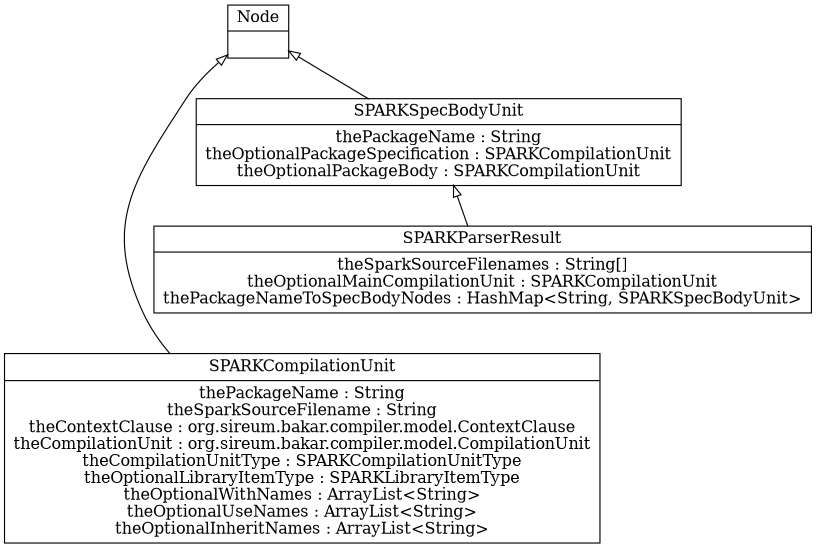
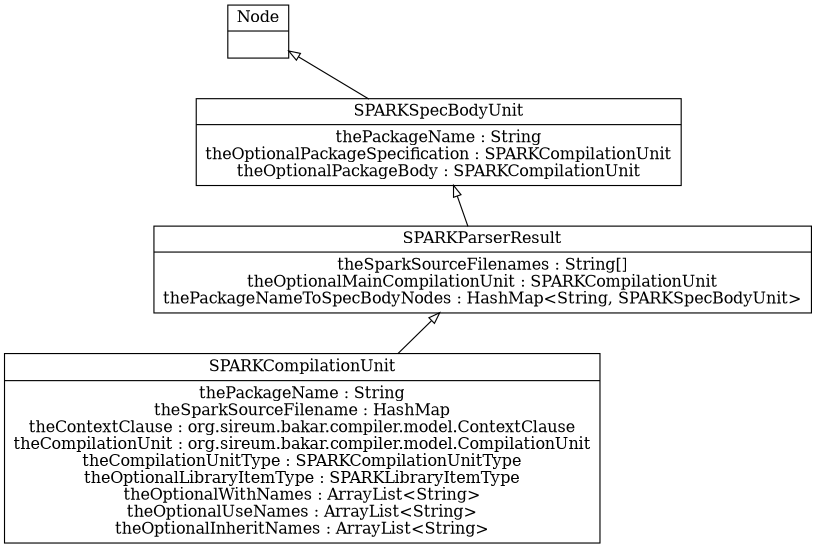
(130, 200) -> (415, 337)
(302, 411) -> (302, 411)
